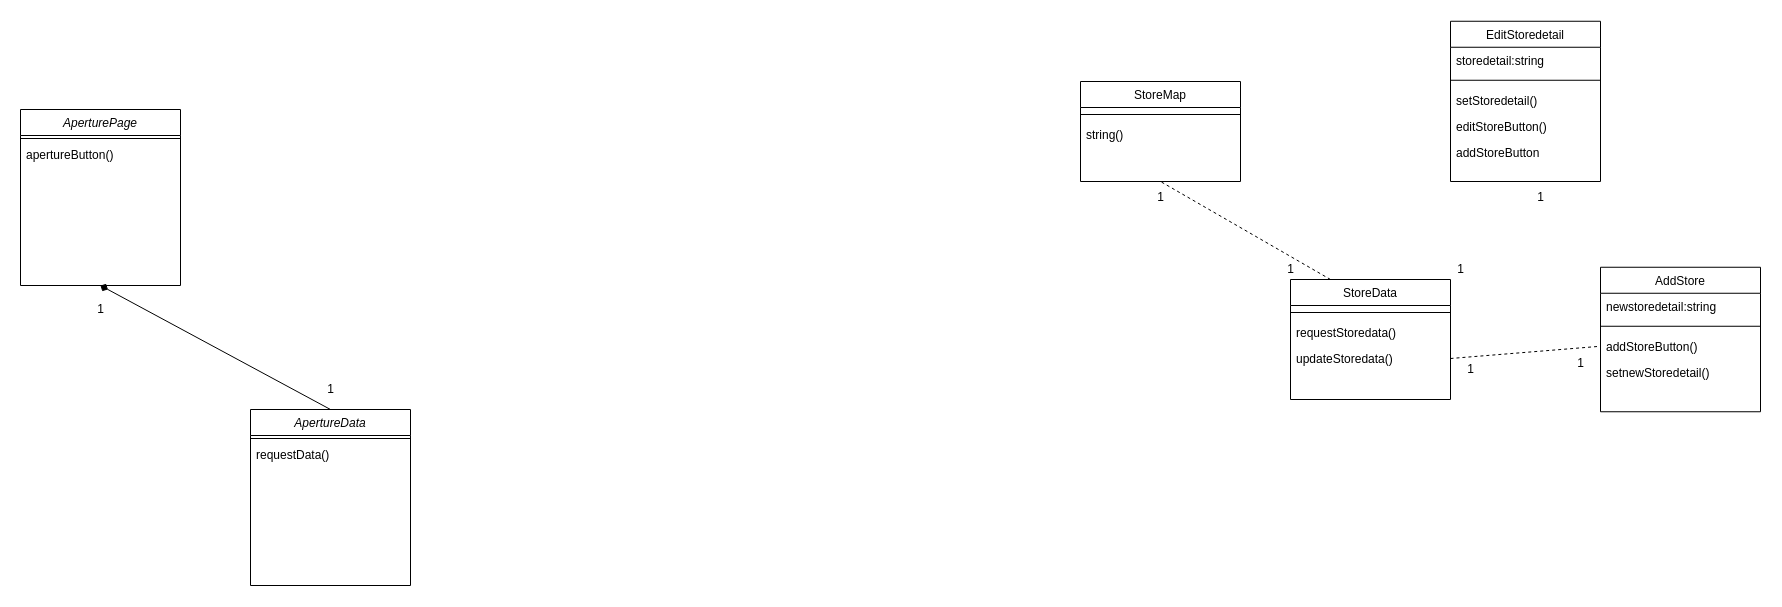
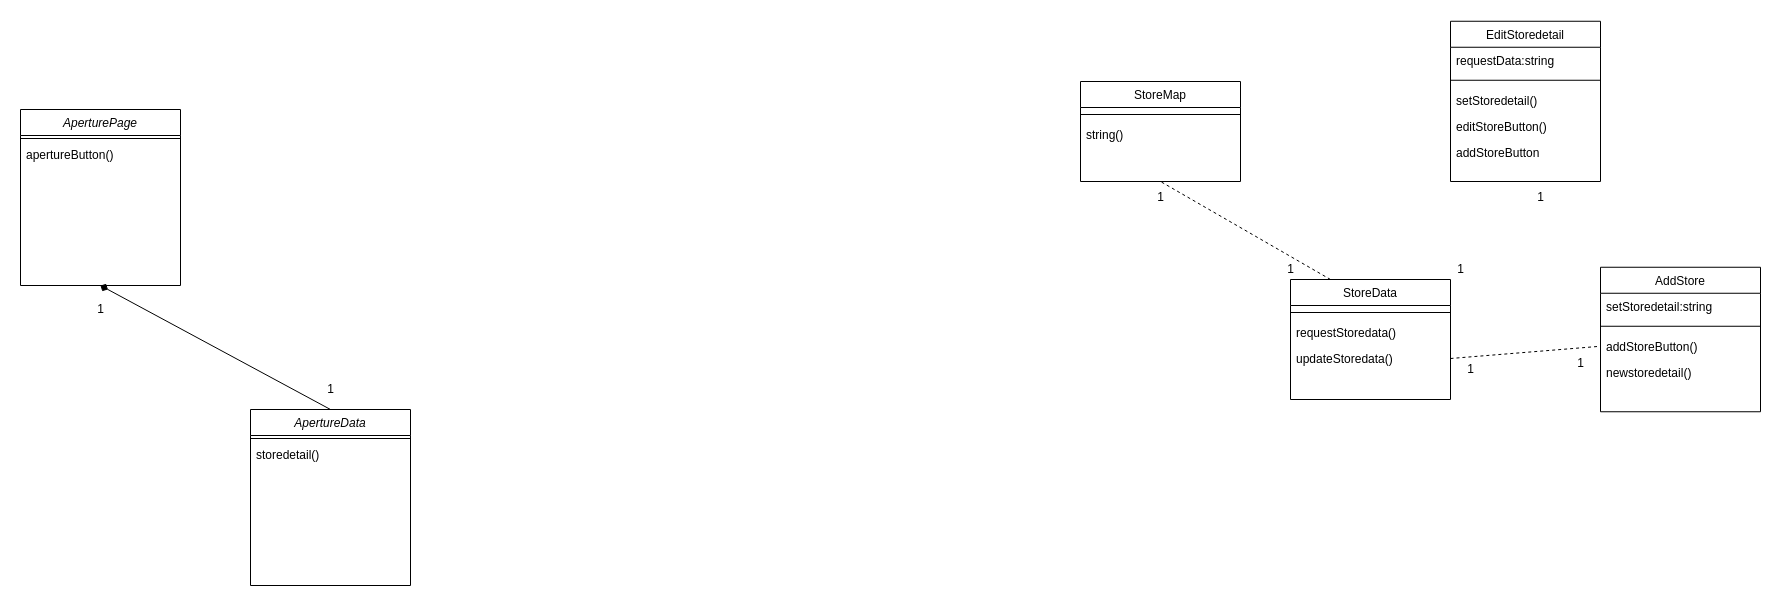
(1510, 61) -> (1513, 61)
(1670, 307) -> (1670, 307)
(1667, 373) -> (1657, 373)
(300, 455) -> (297, 455)
